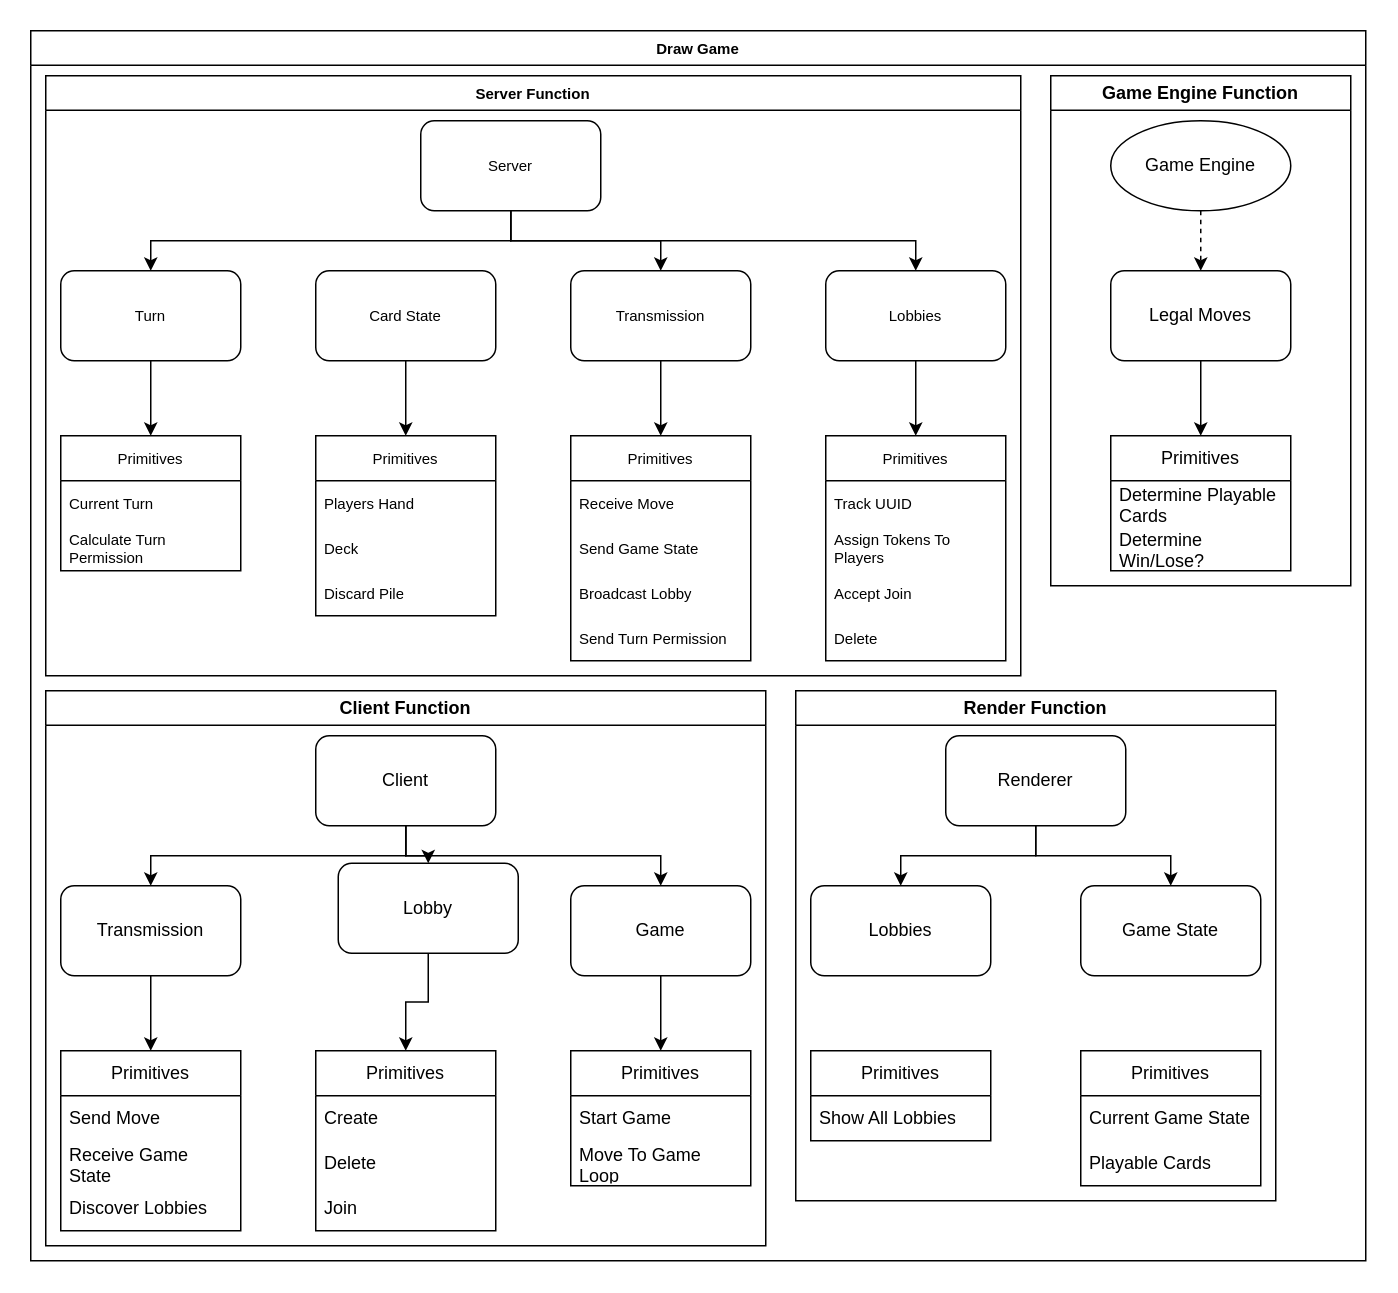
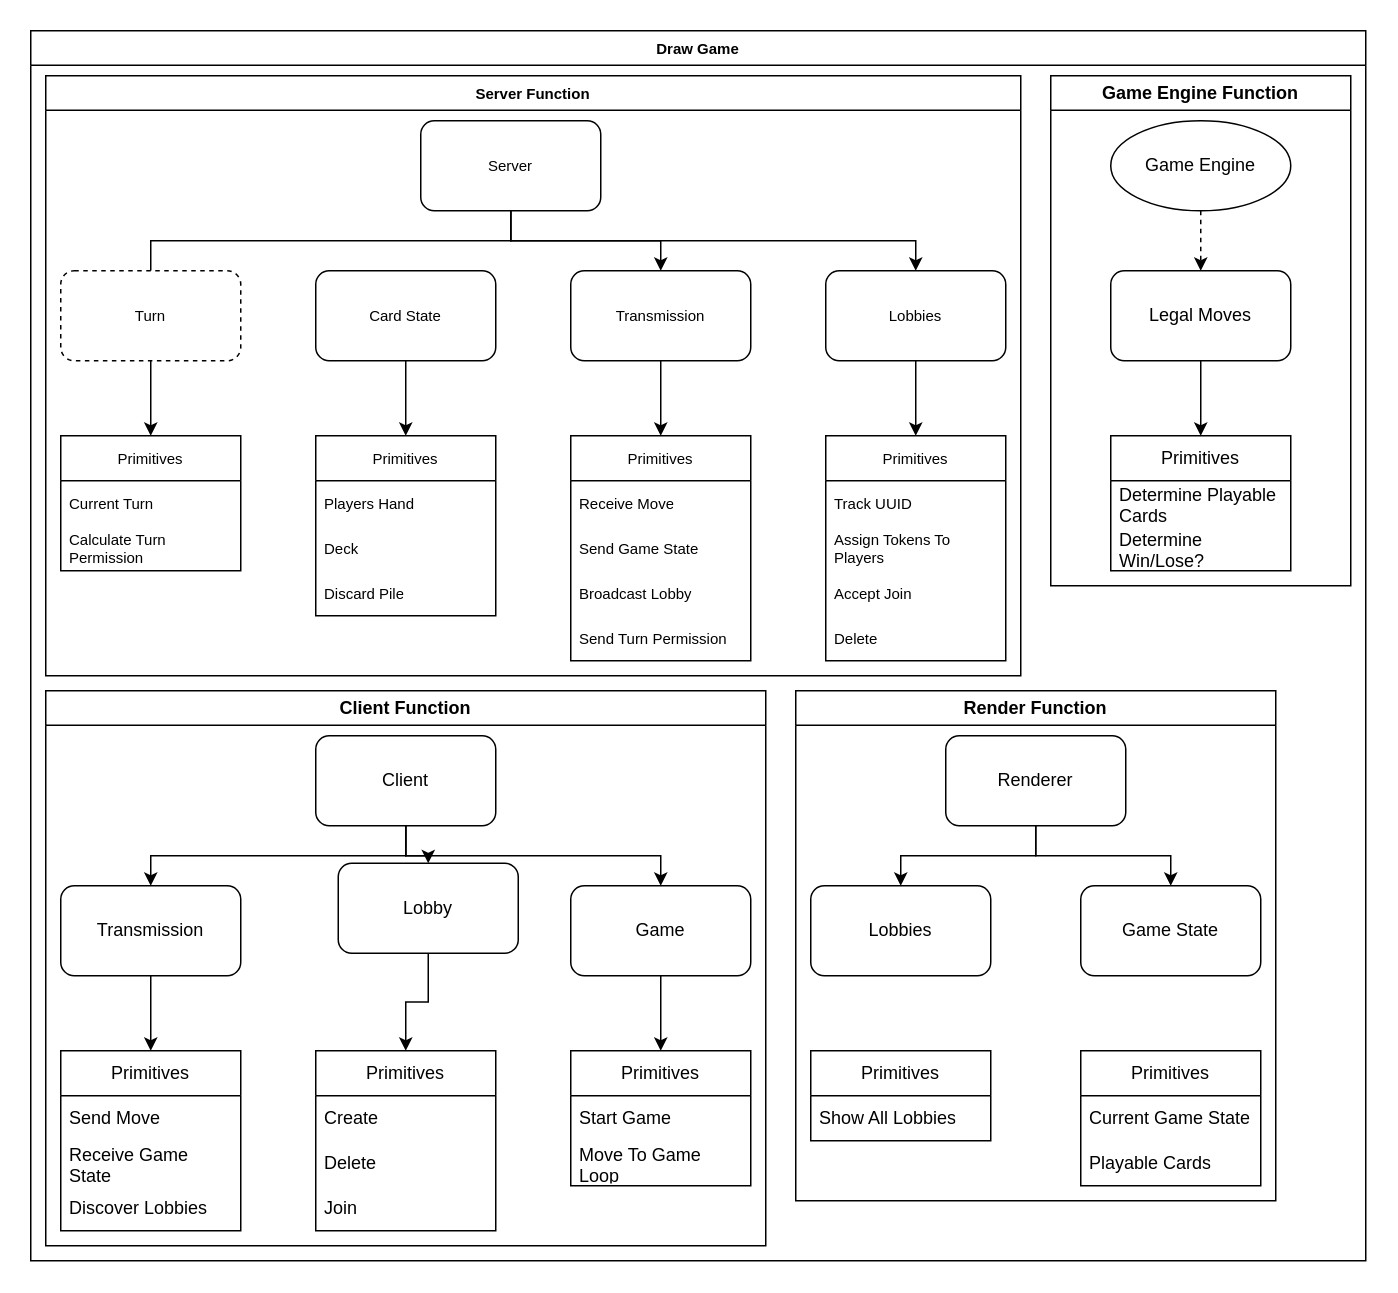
(151, 259) -> (151, 264)
(151, 316) -> (151, 316)
